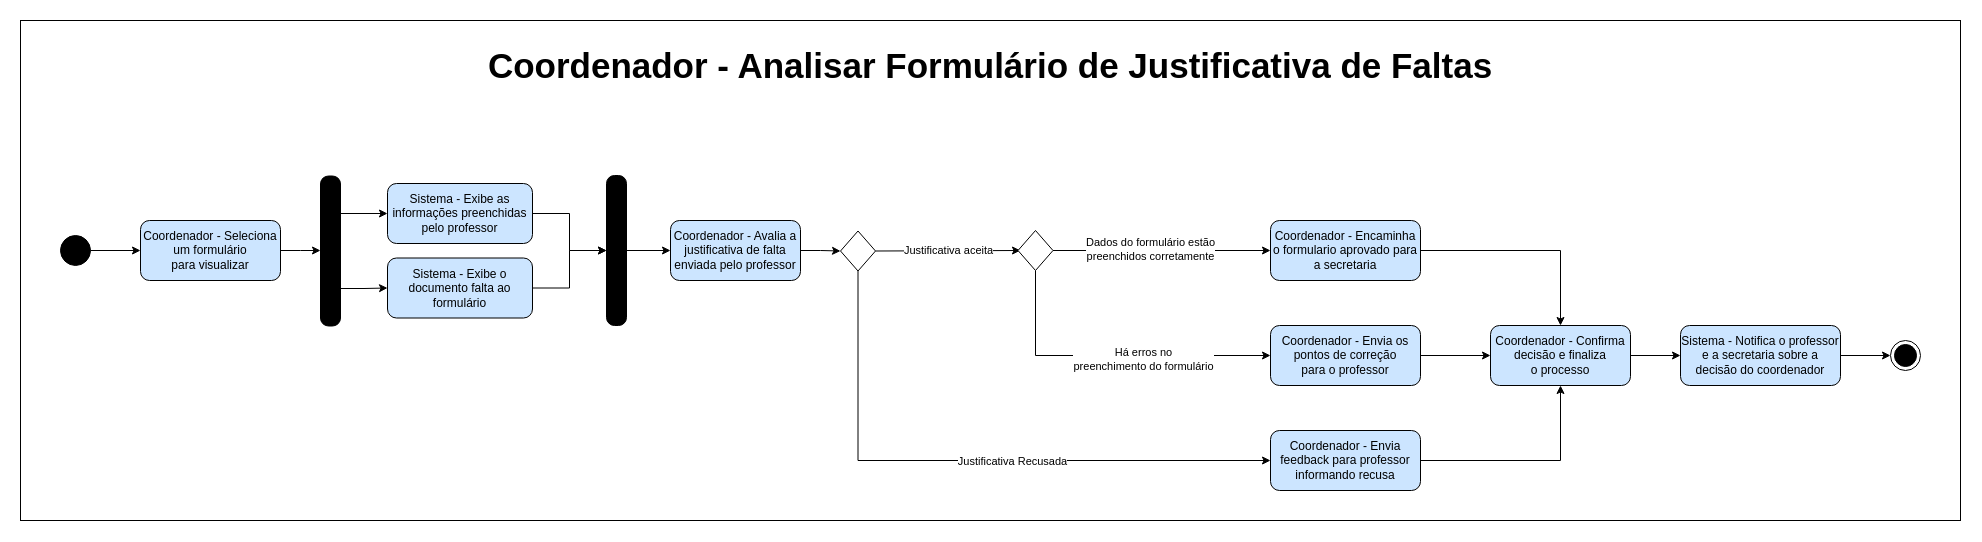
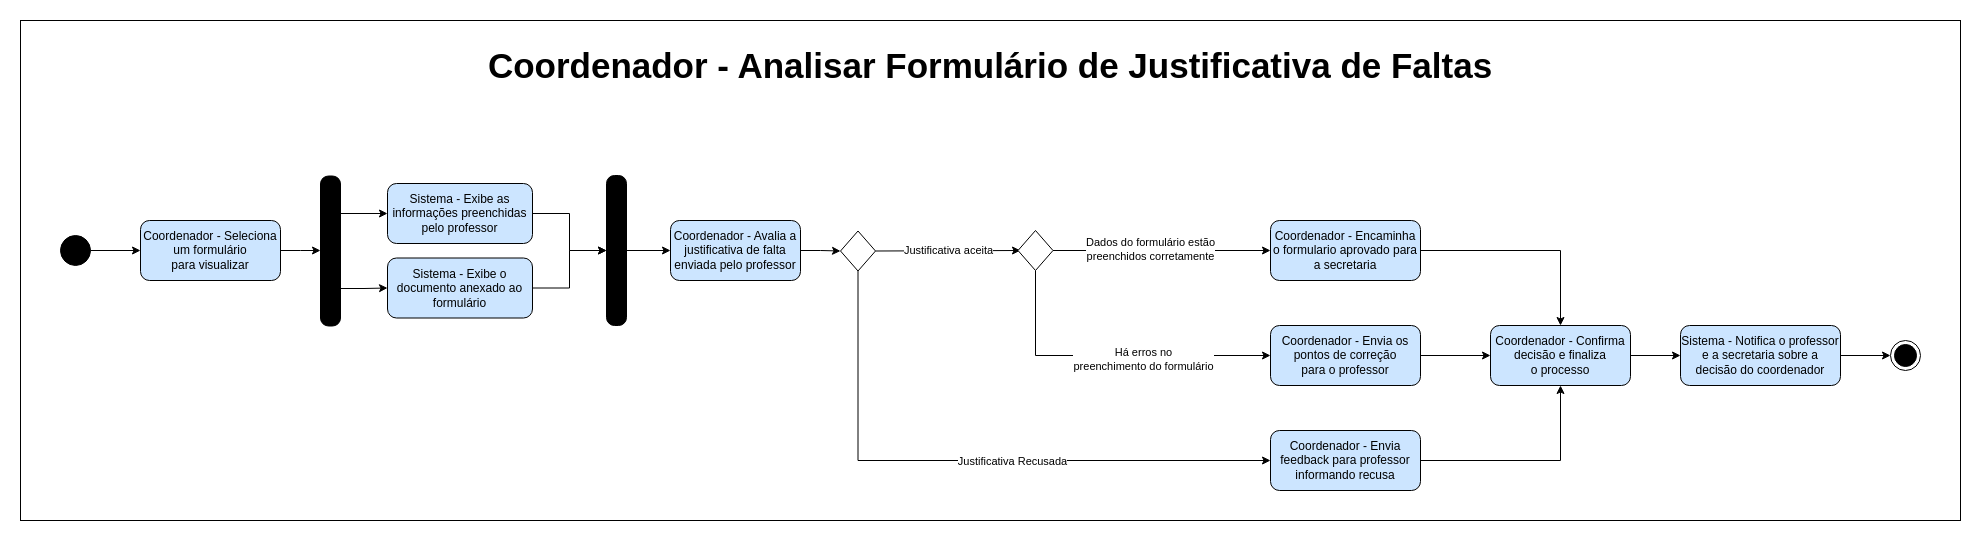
(460, 289) -> (460, 289)
